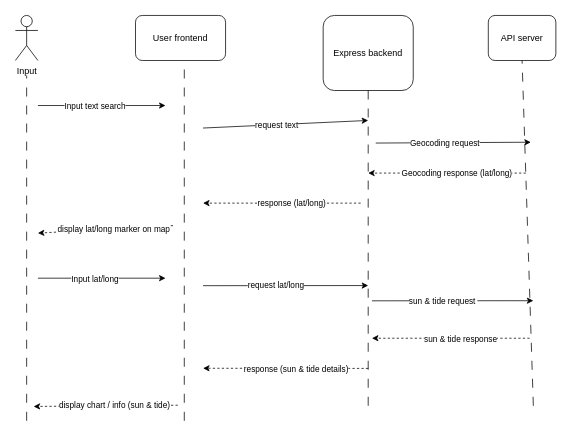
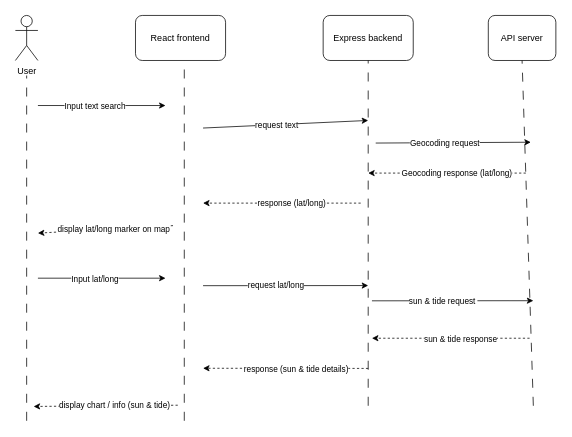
(180, 38) -> (180, 38)
(368, 53) -> (368, 38)
(27, 71) -> (27, 71)
